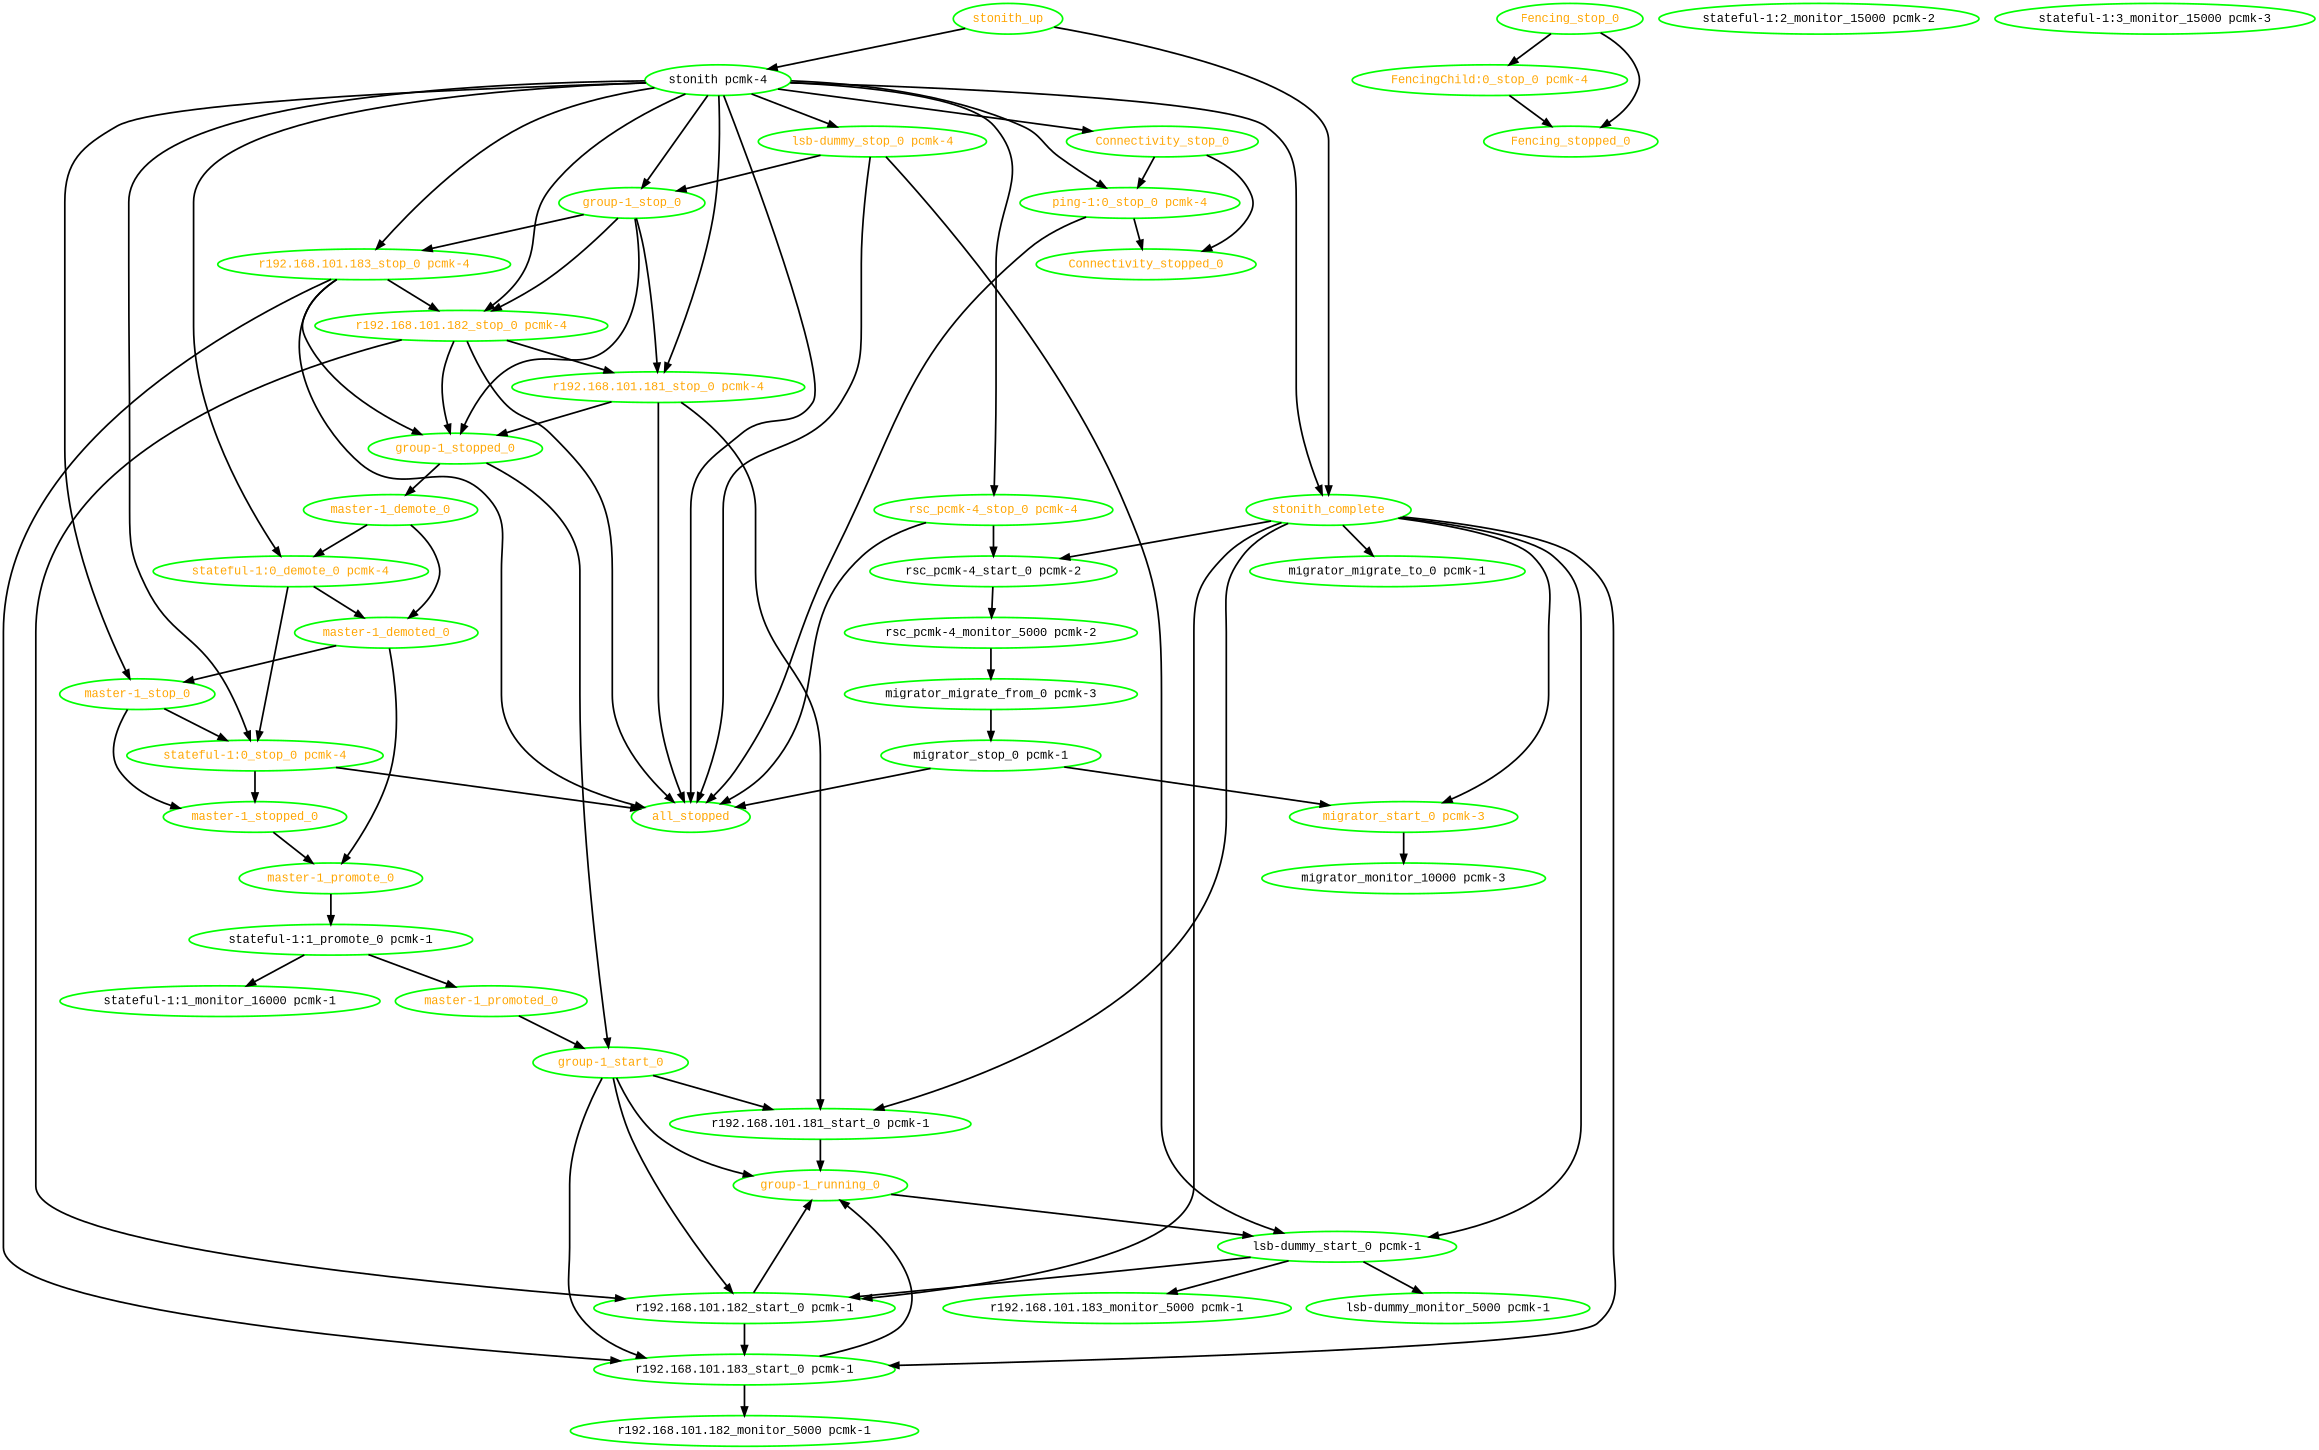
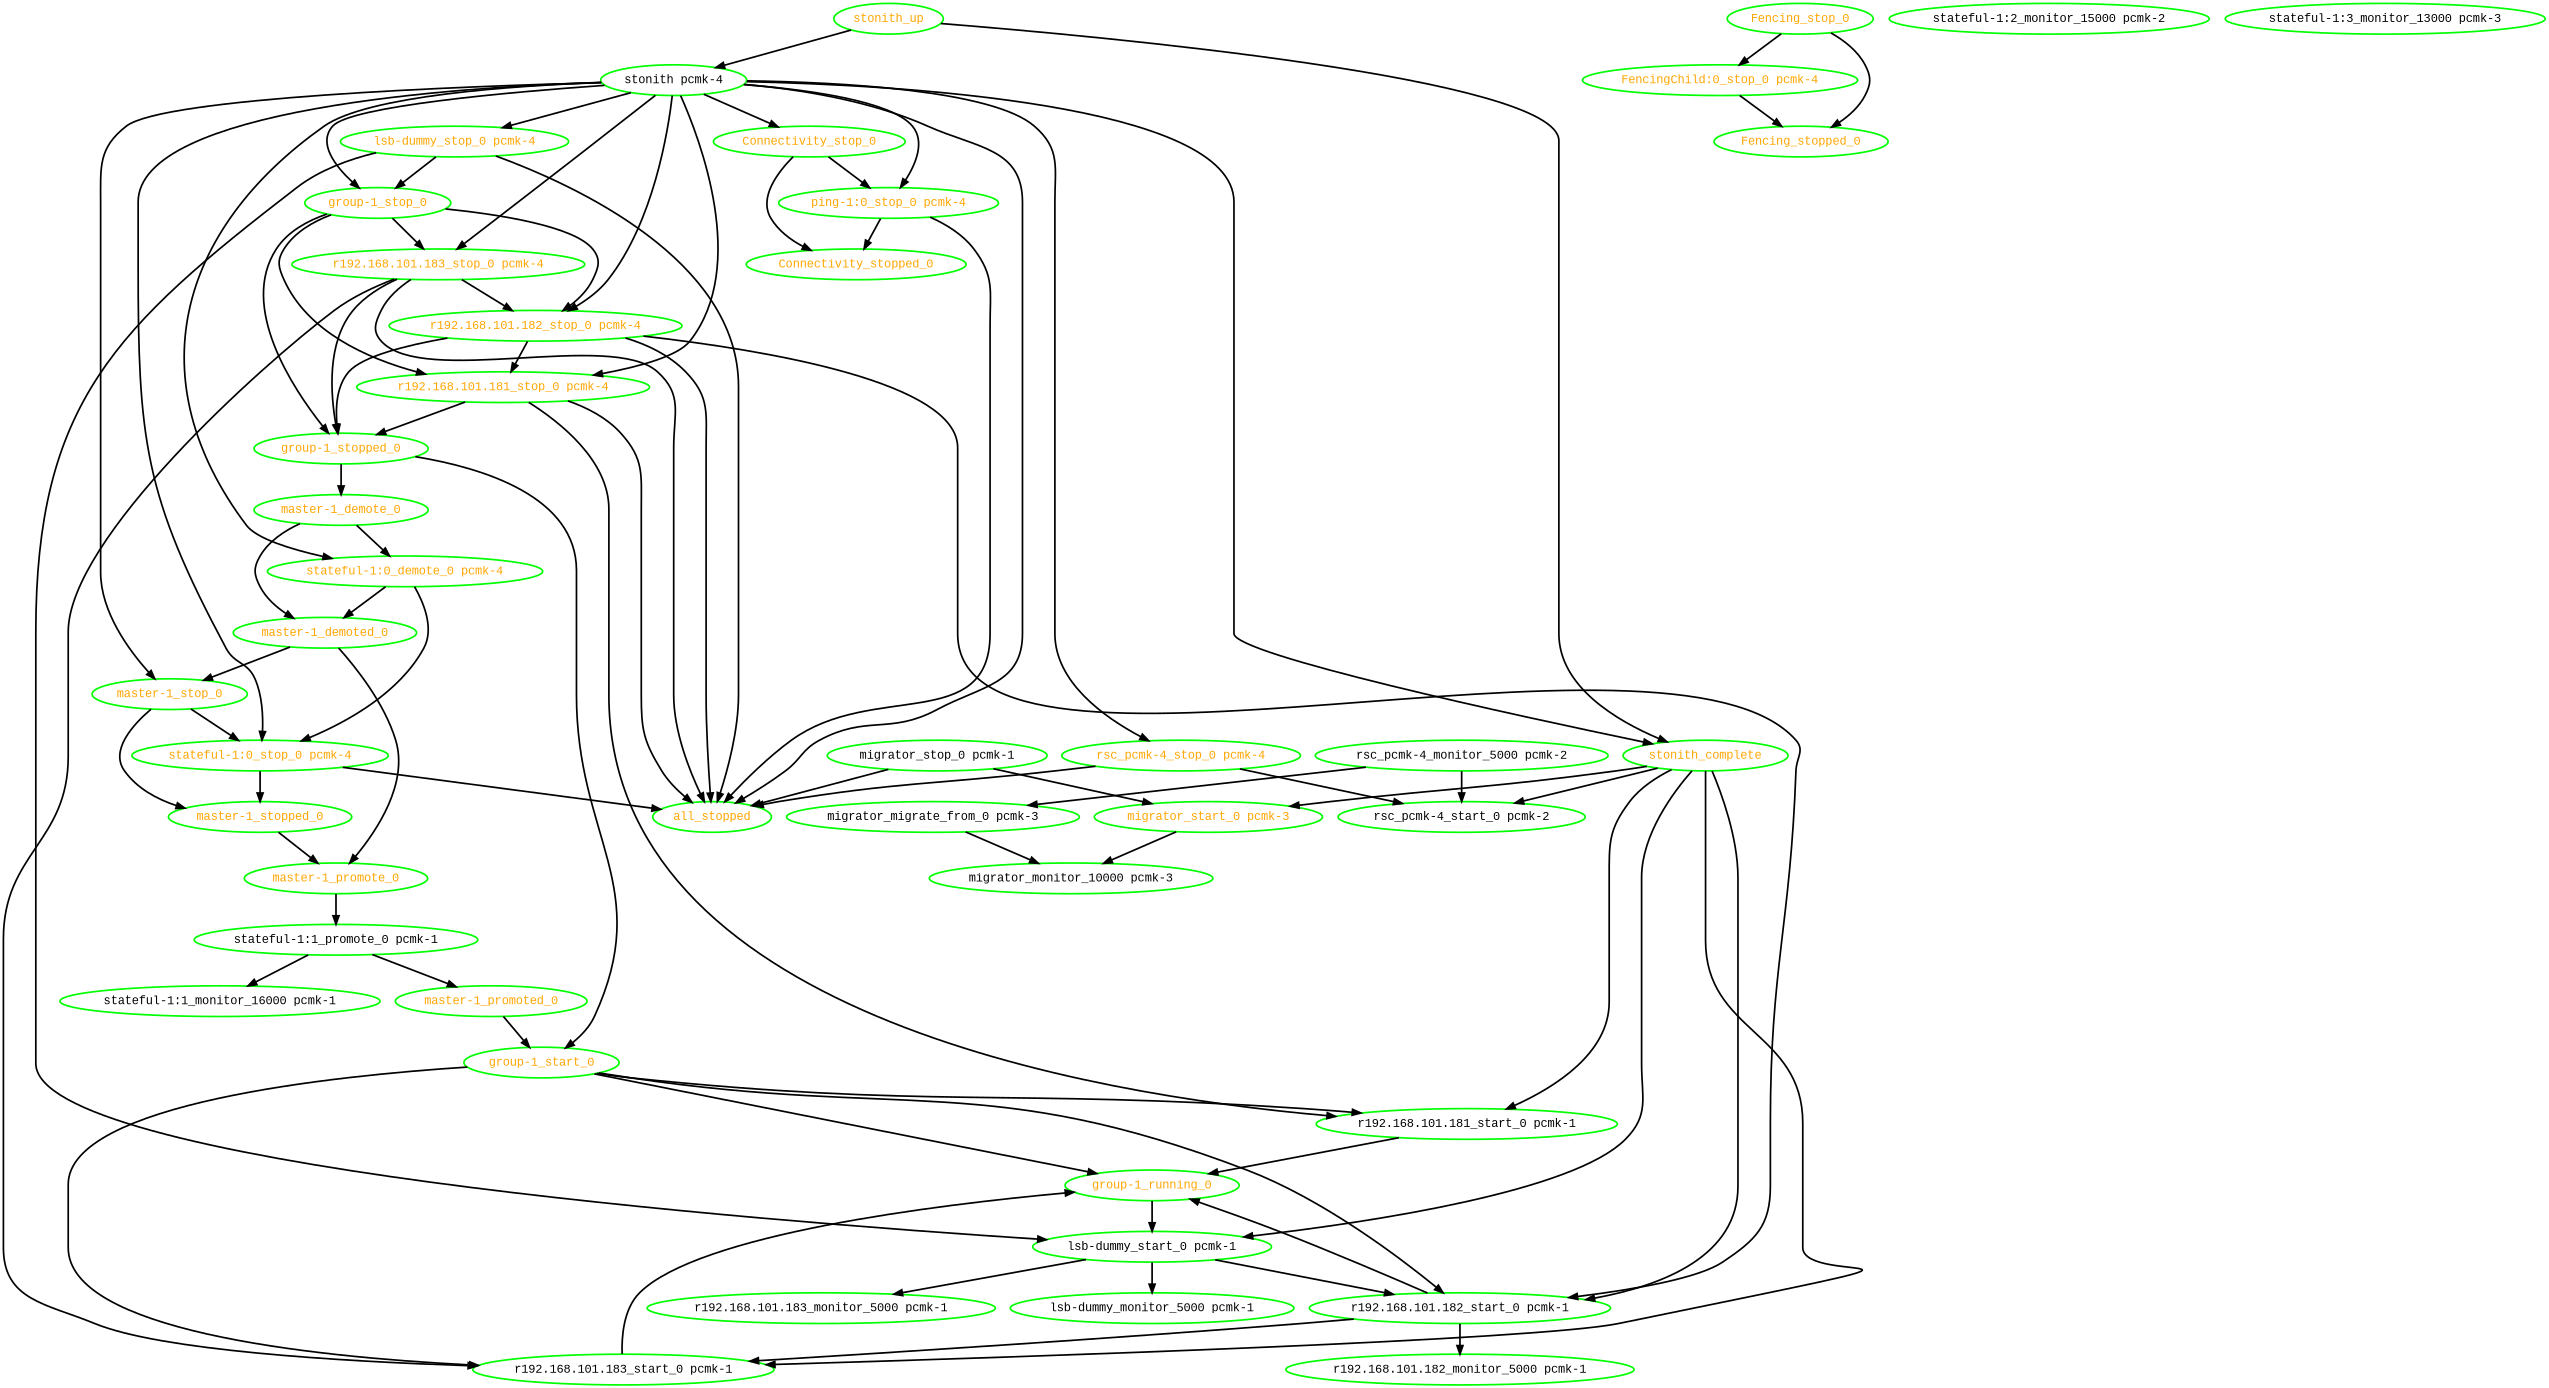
(2155, 19) -> (2385, 19)
(1387, 571) -> none
(992, 598) -> (1462, 782)
(991, 721) -> (998, 846)
(744, 1396) -> (1460, 1332)
